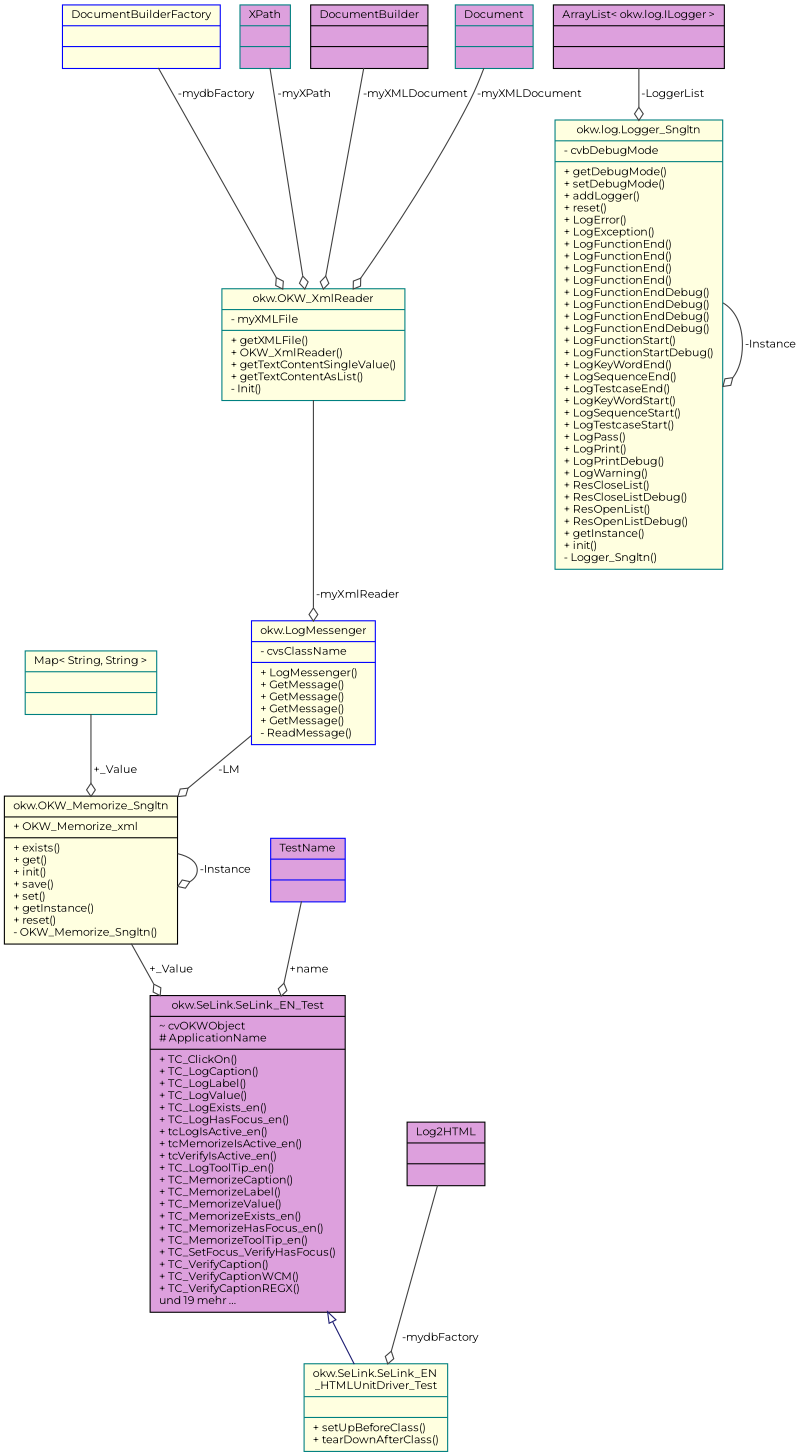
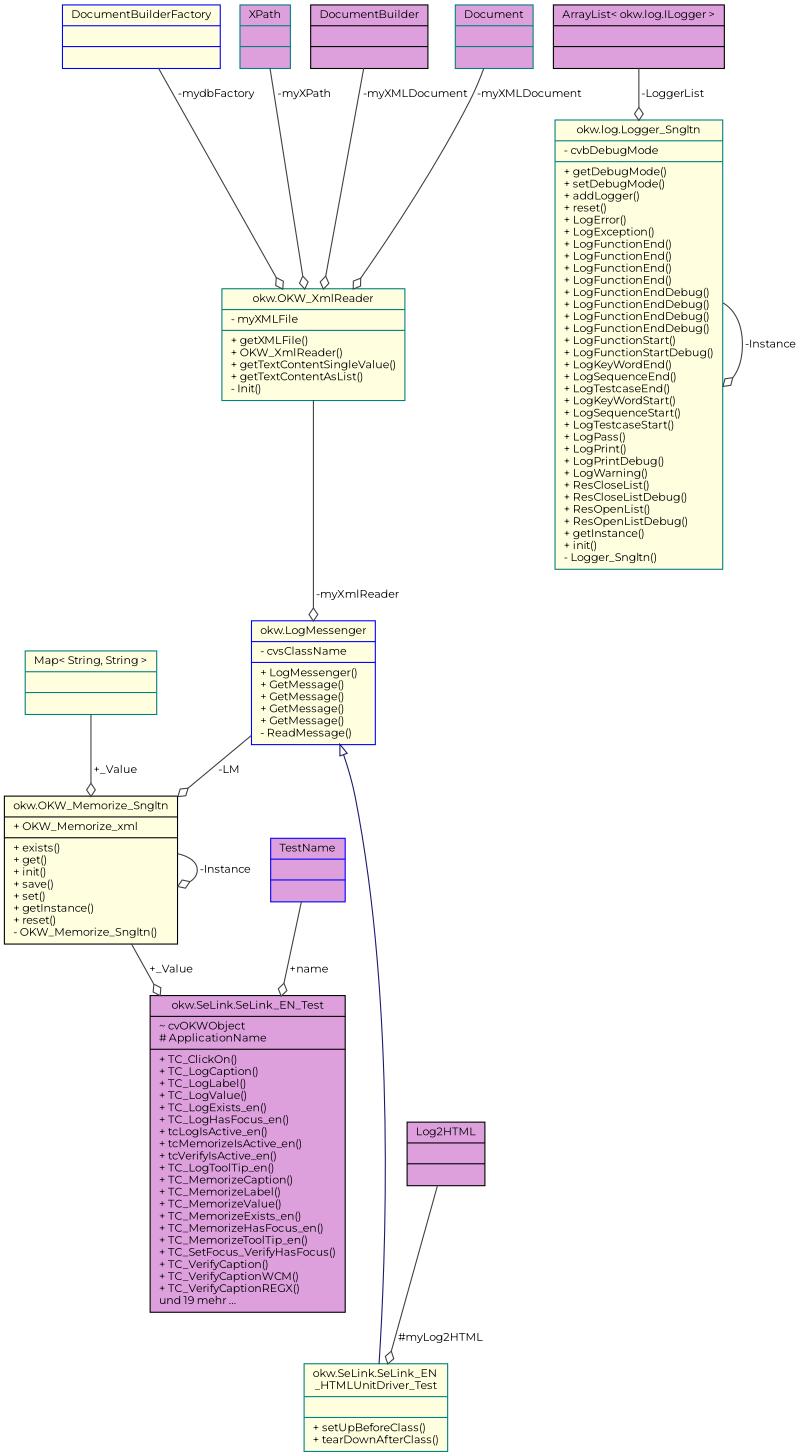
(439, 1338) -> (439, 1338)
(344, 1343) -> (383, 1058)
